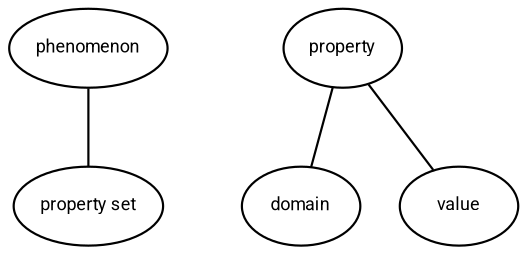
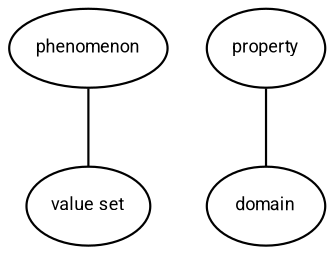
(88, 206) -> (88, 206)
(459, 206) -> none
